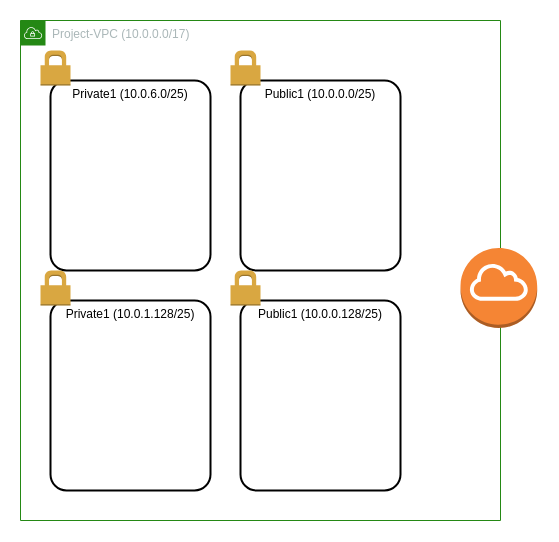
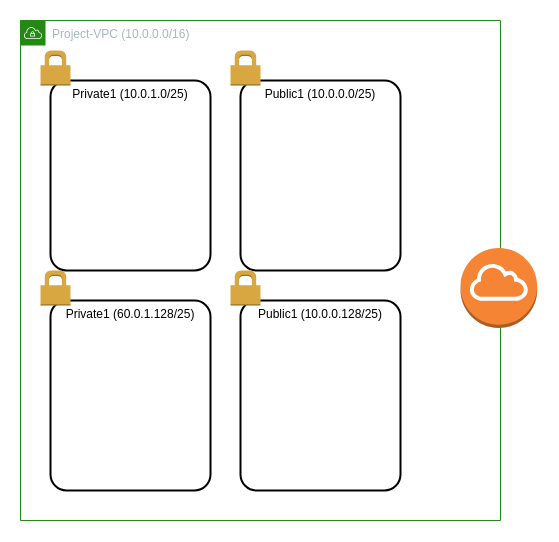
(130, 35) -> (130, 35)
(130, 94) -> (130, 94)
(130, 314) -> (130, 314)
